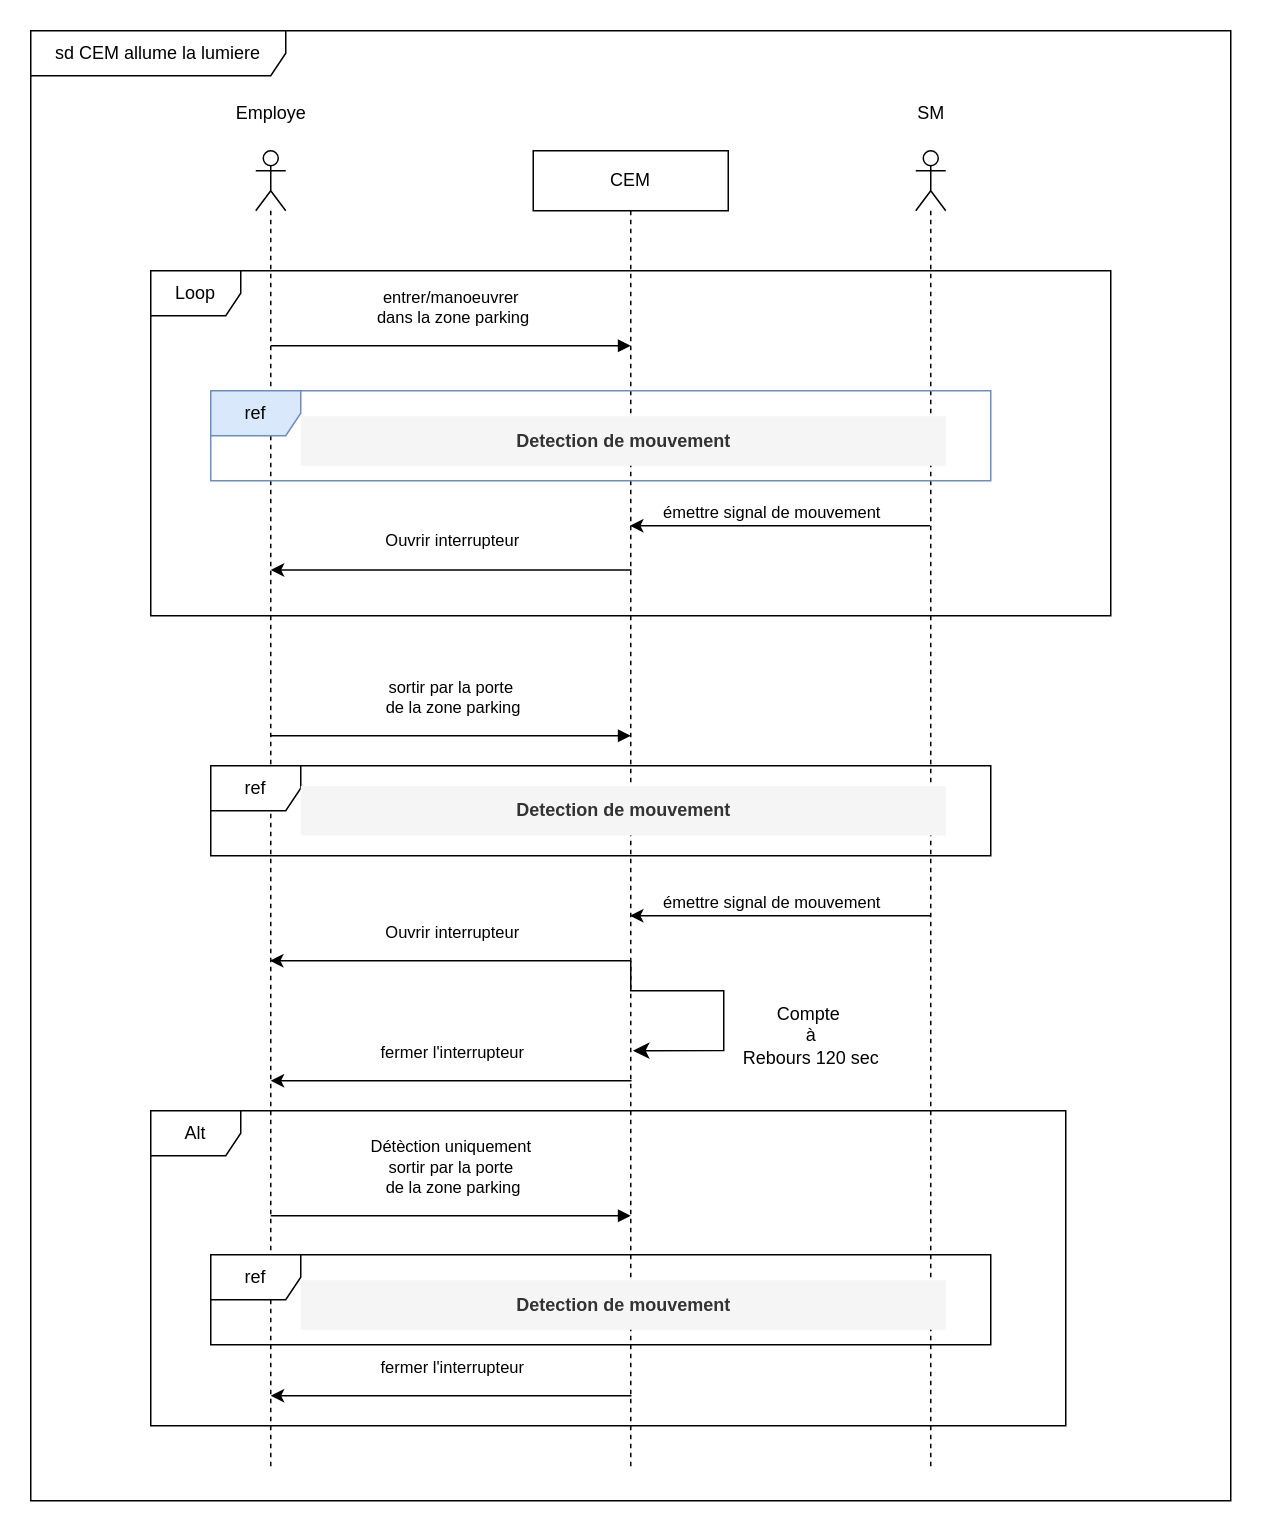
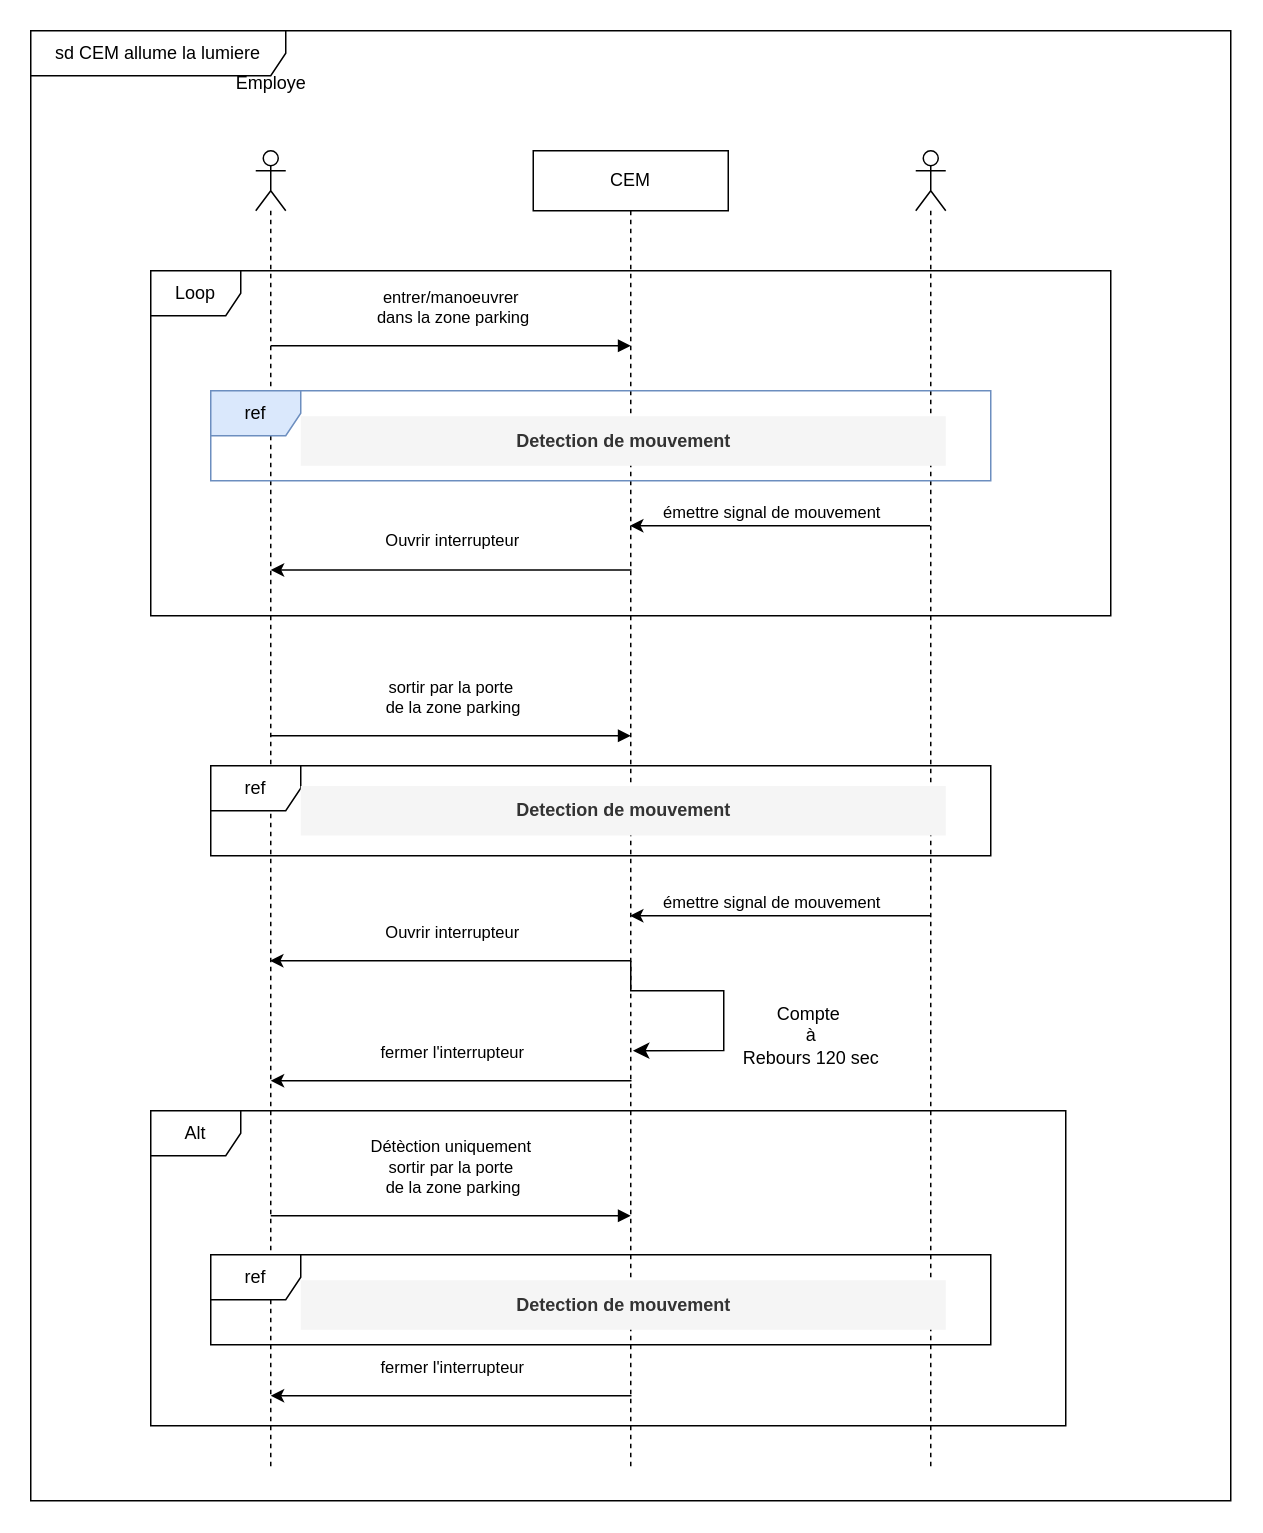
(271, 113) -> (271, 83)
(931, 113) -> none
